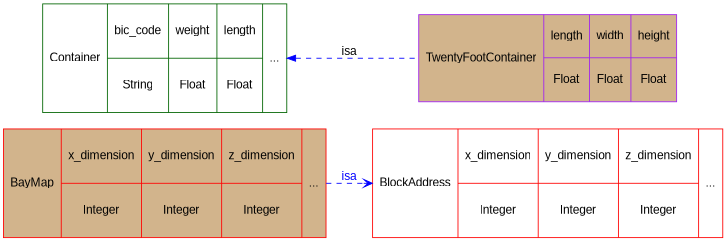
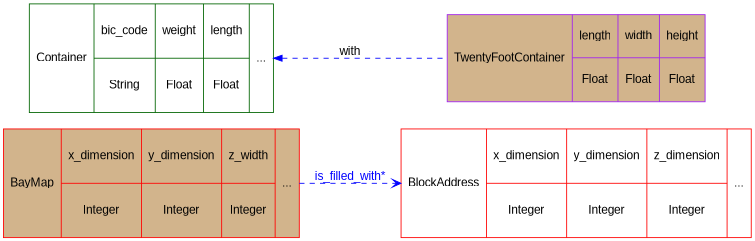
(349, 52) -> (350, 52)
(262, 156) -> (248, 156)
(349, 177) -> (350, 177)
